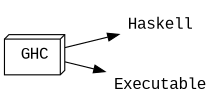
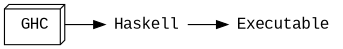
(79, 65) -> (202, 25)
